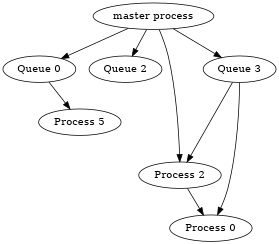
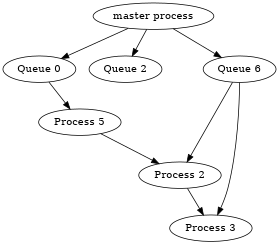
(240, 69) -> (240, 69)
(174, 91) -> (127, 147)
(211, 228) -> (211, 228)
